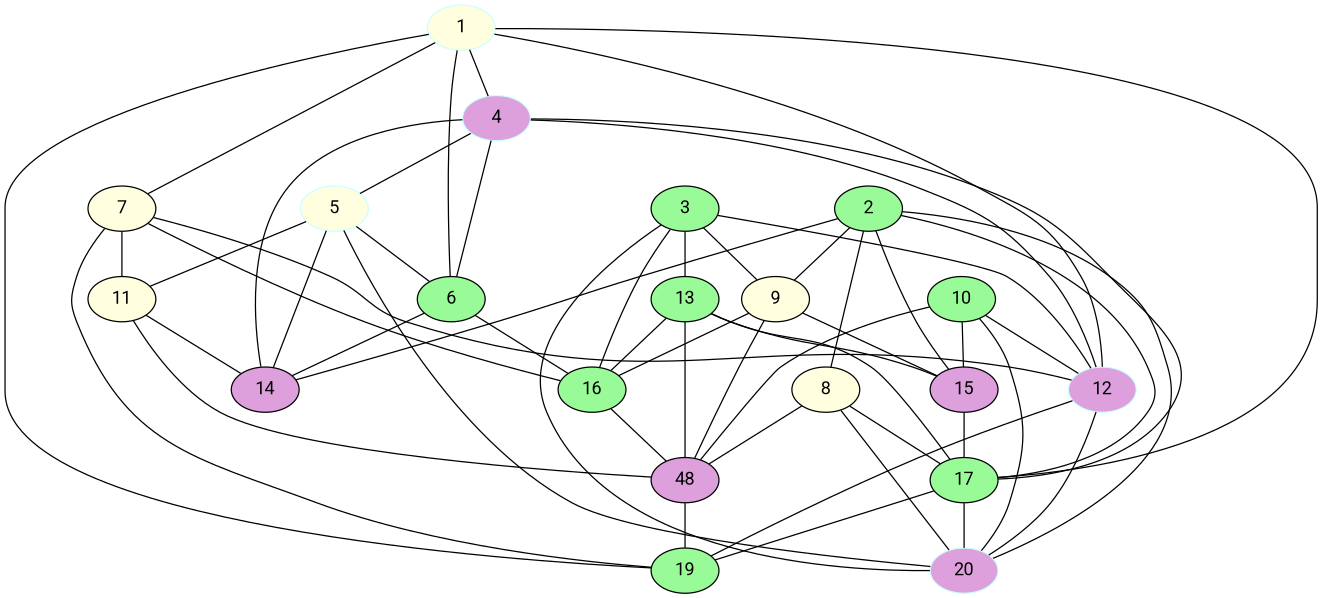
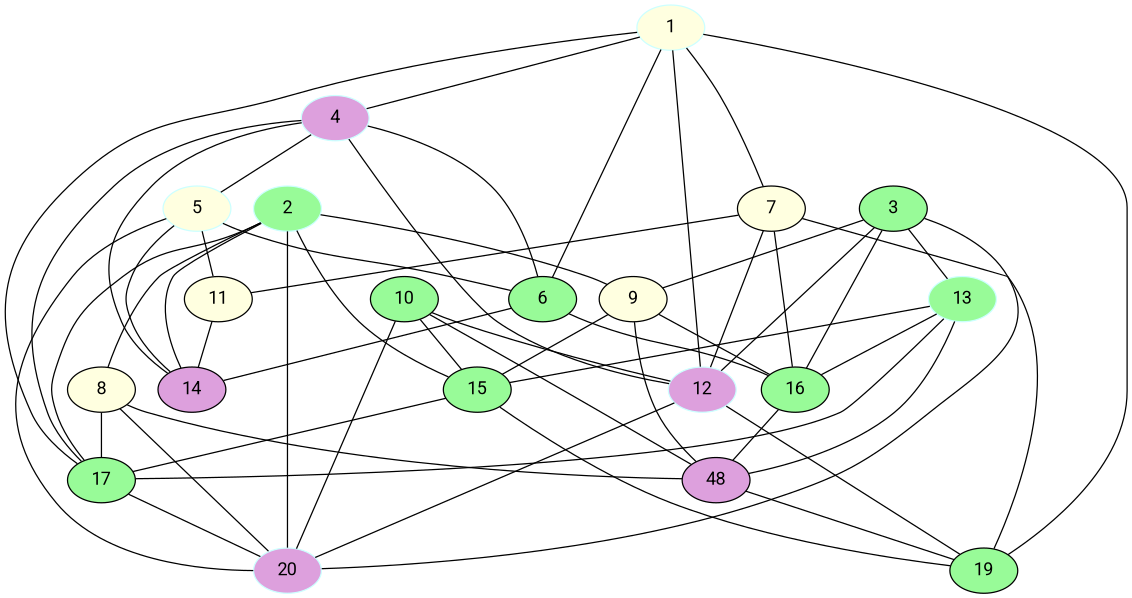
(869, 209) -> (287, 209)
(685, 299) -> (962, 299)
(964, 390) -> (477, 390)
(370, 450) -> none
(824, 525) -> (691, 510)
